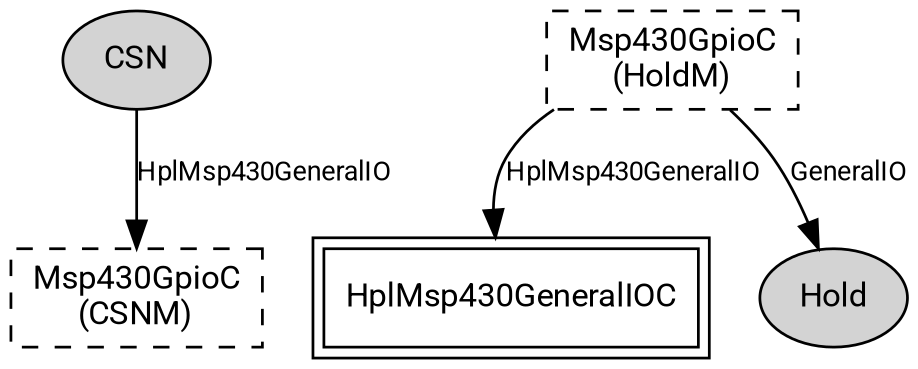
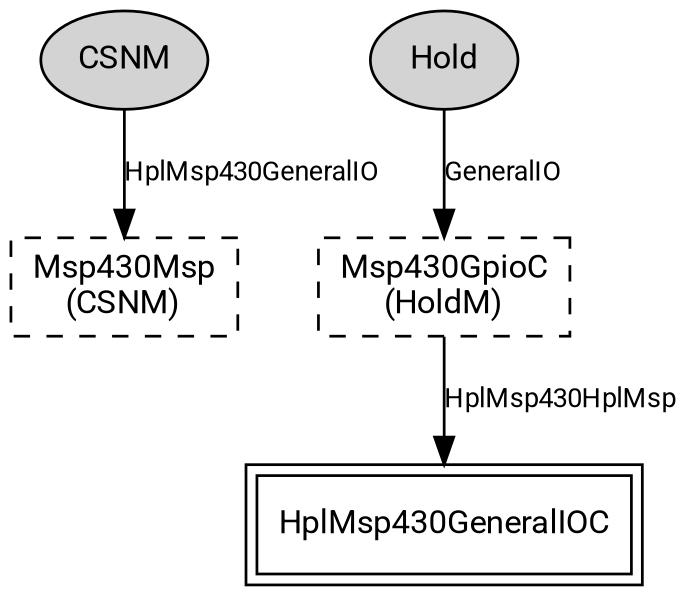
(137, 60) -> (124, 60)
(776, 162) -> (444, 160)
(634, 174) -> (560, 400)
(137, 298) -> (124, 287)
